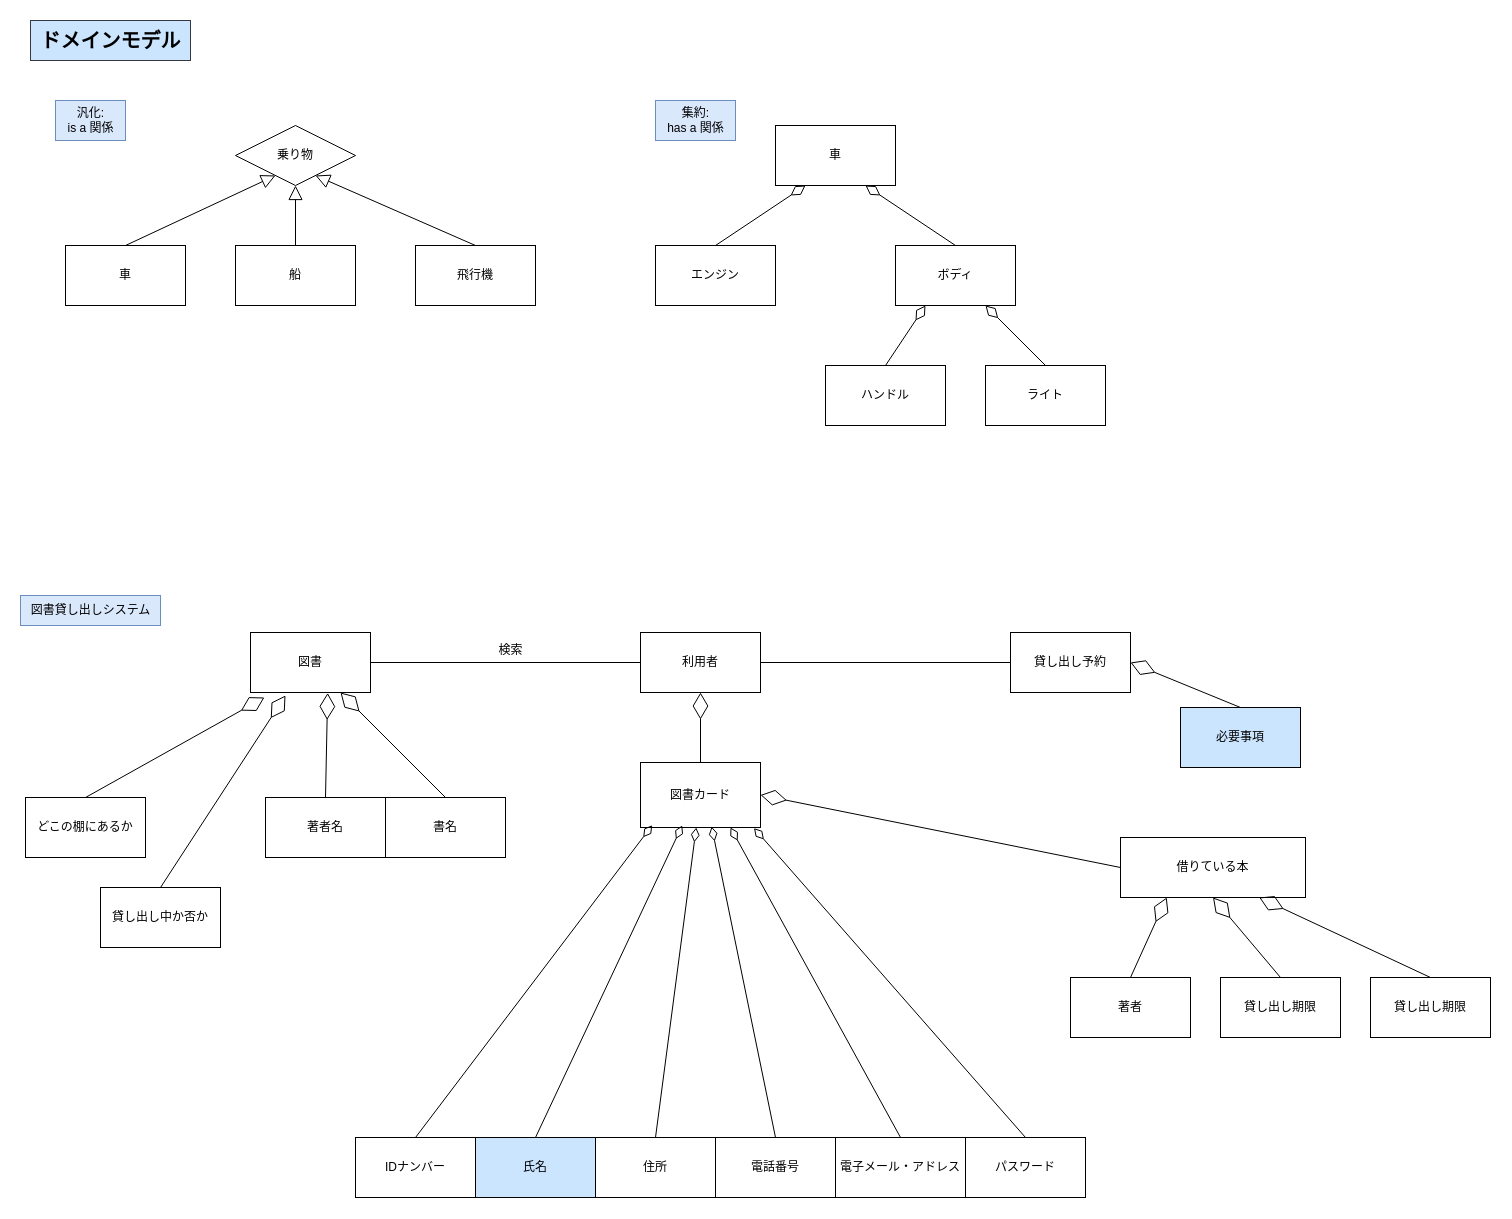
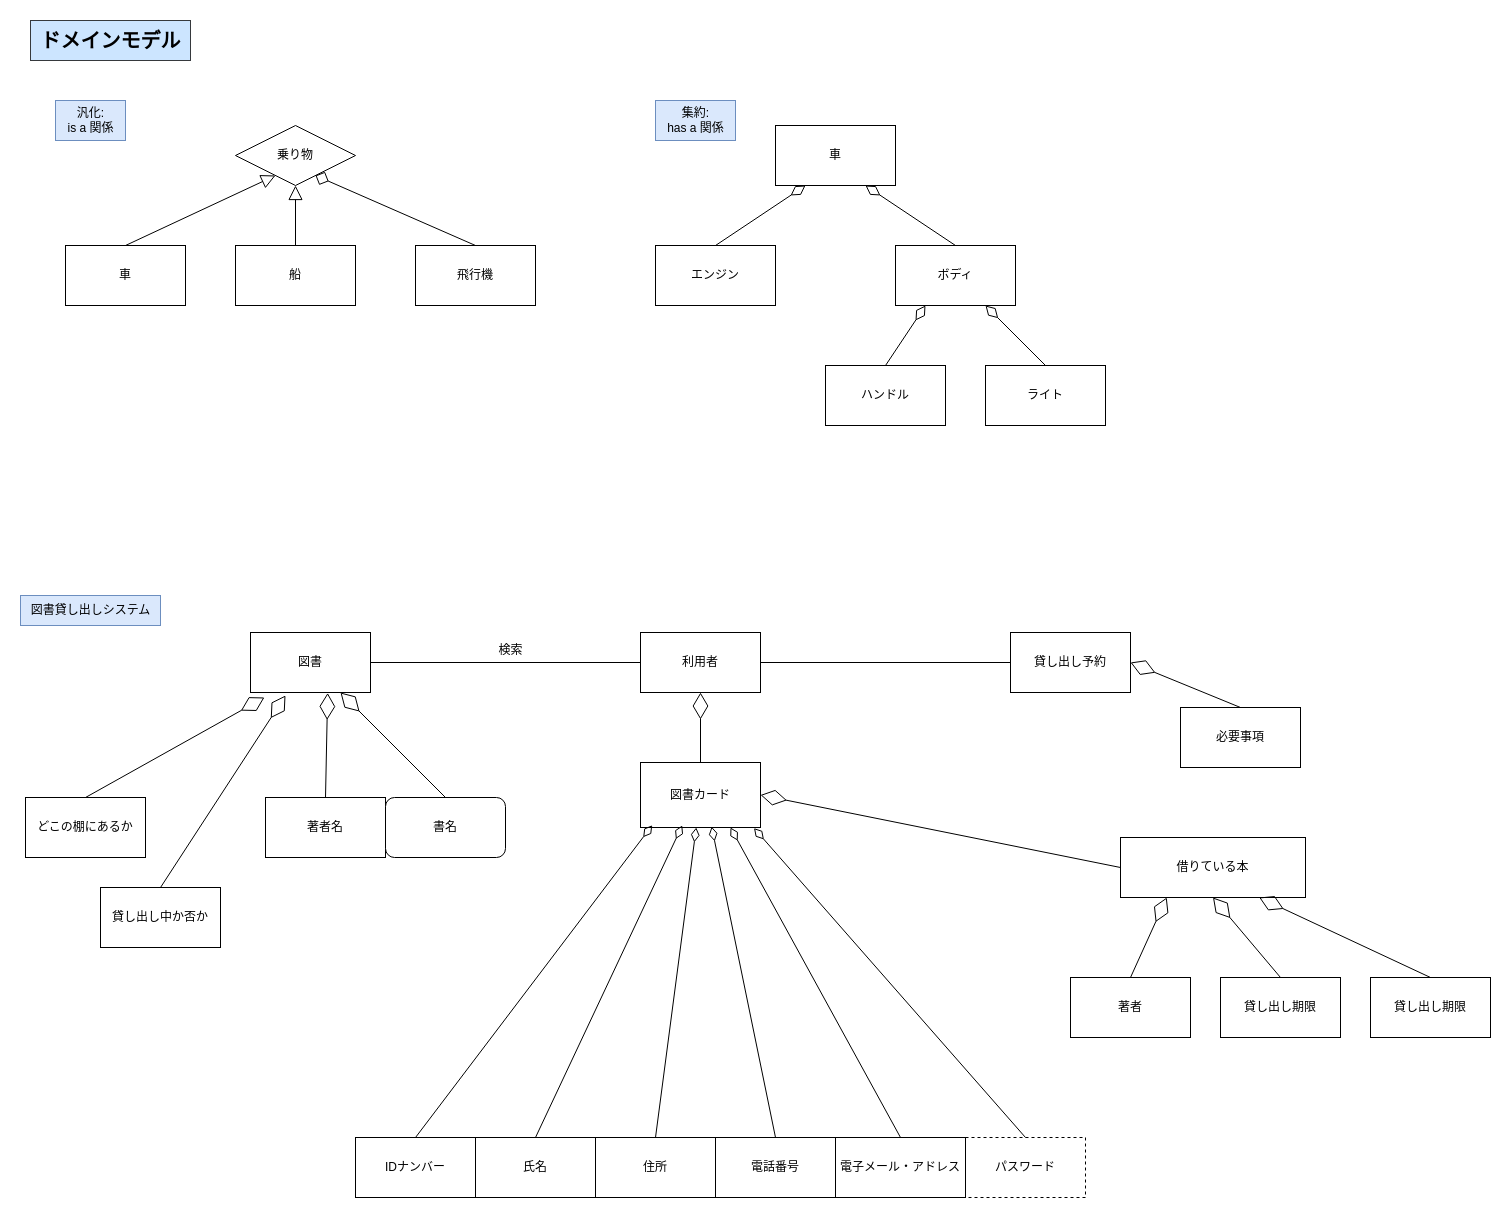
(329, 182) -> (329, 181)
(1241, 738) -> (1241, 738)
(446, 828) -> (446, 828)
(536, 1168) -> (536, 1168)
(1026, 1168) -> (1026, 1168)
